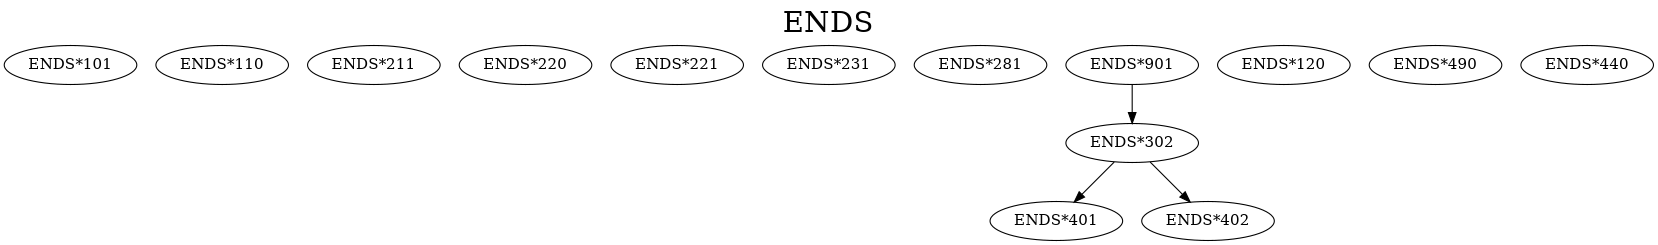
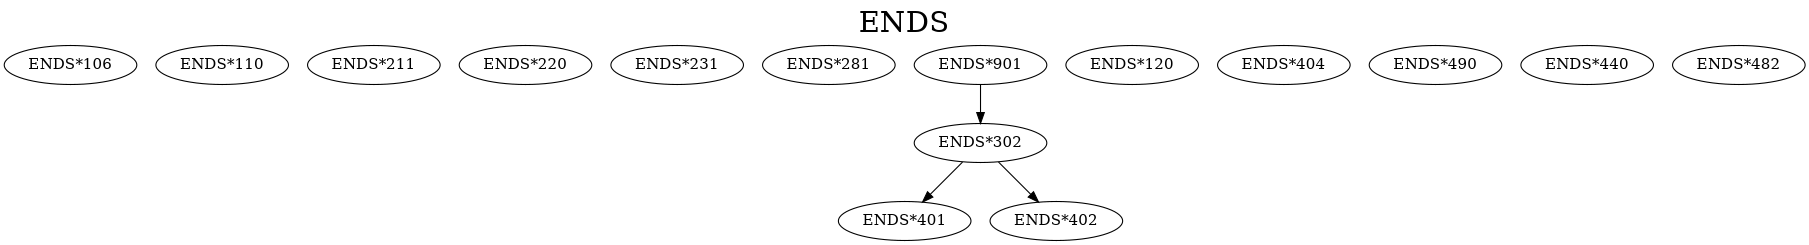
(71, 65) -> (71, 65)
(677, 65) -> none
none -> (1284, 65)
none -> (1739, 65)
